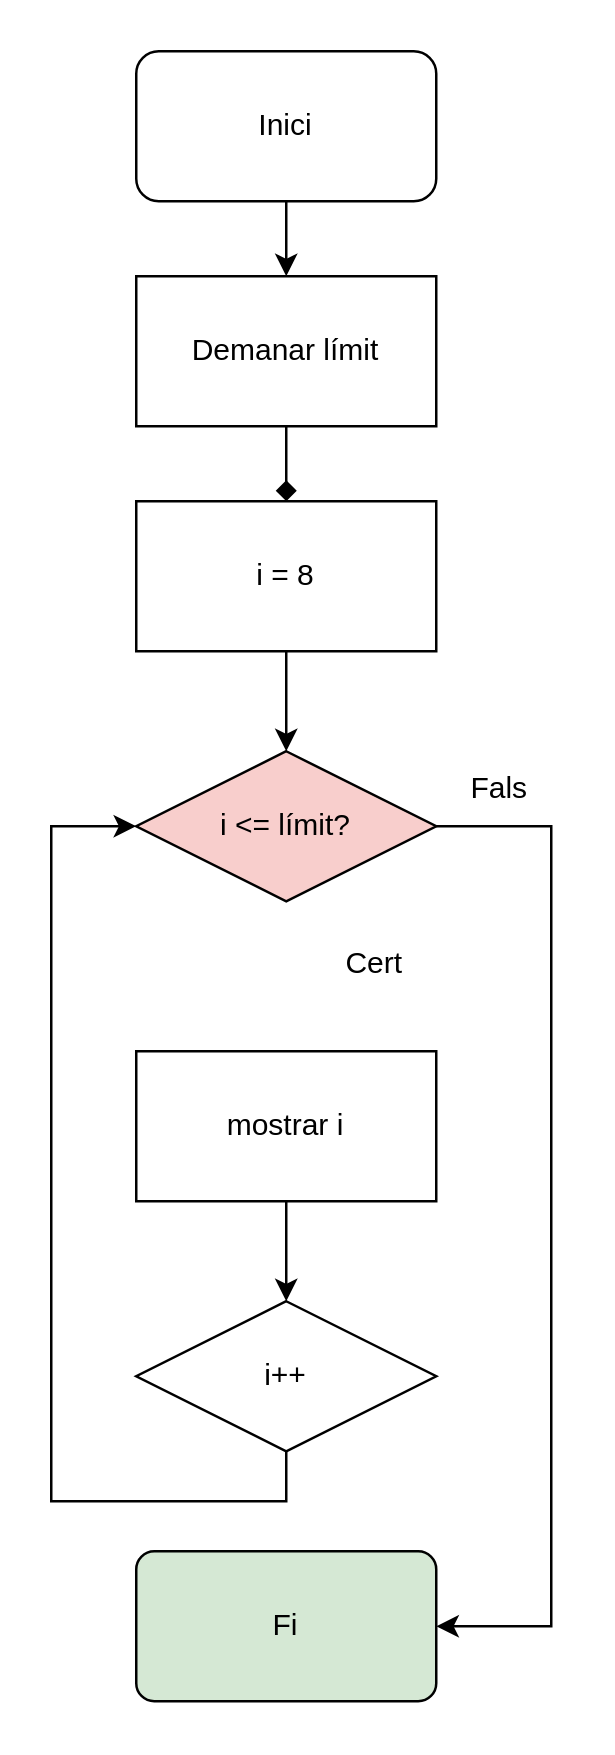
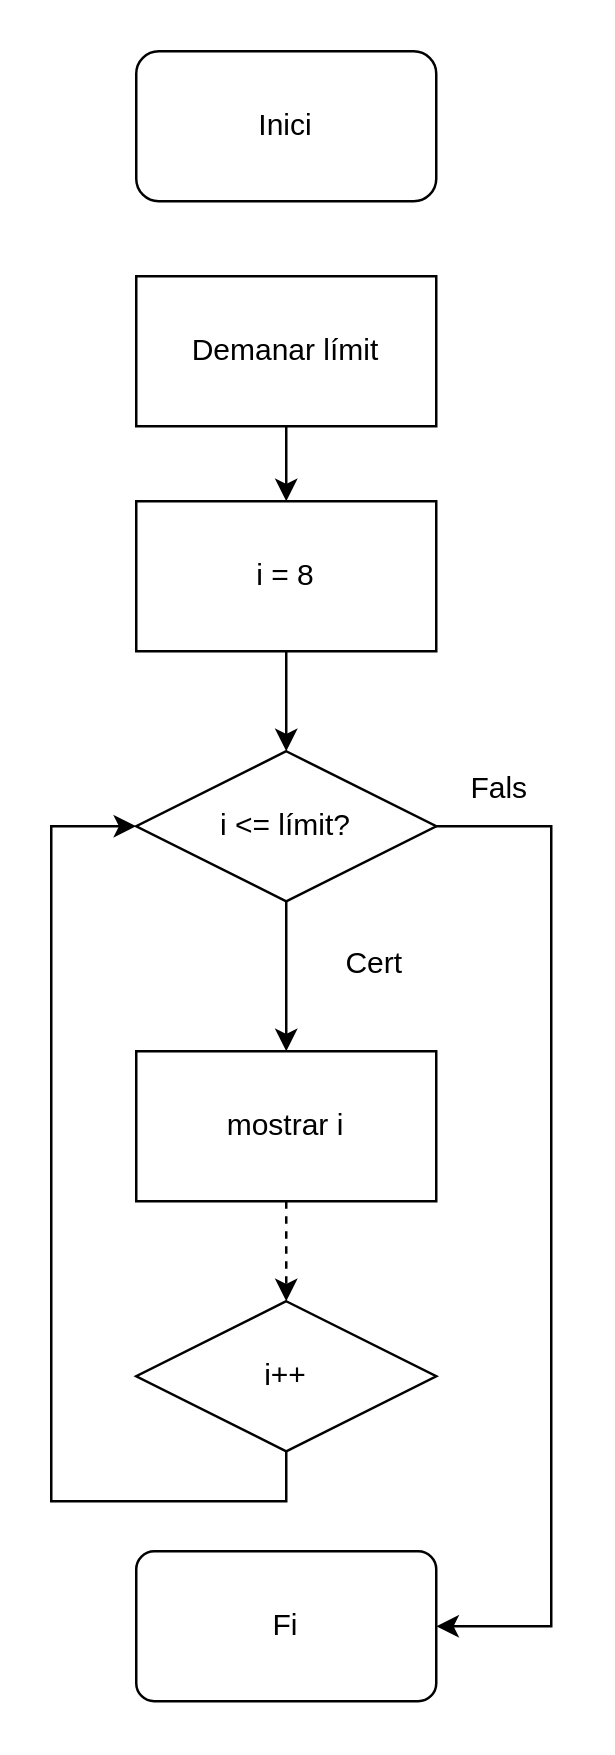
(286, 247) -> none
(286, 481) -> (286, 482)
(286, 826) -> (286, 826)
none -> (286, 968)
(286, 1242) -> (286, 1242)
(286, 1626) -> (286, 1626)
